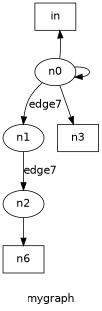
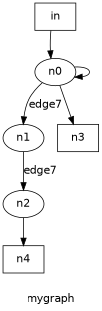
(60, 48) -> (50, 41)
(24, 259) -> (24, 259)
